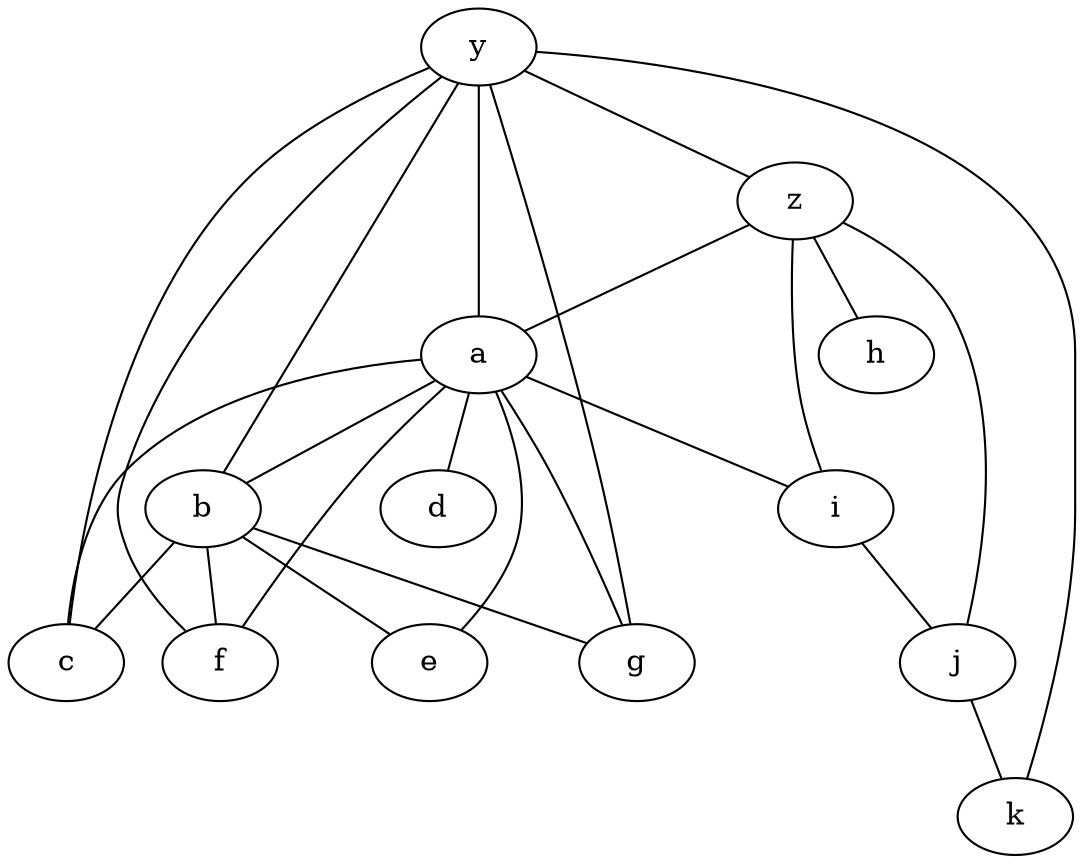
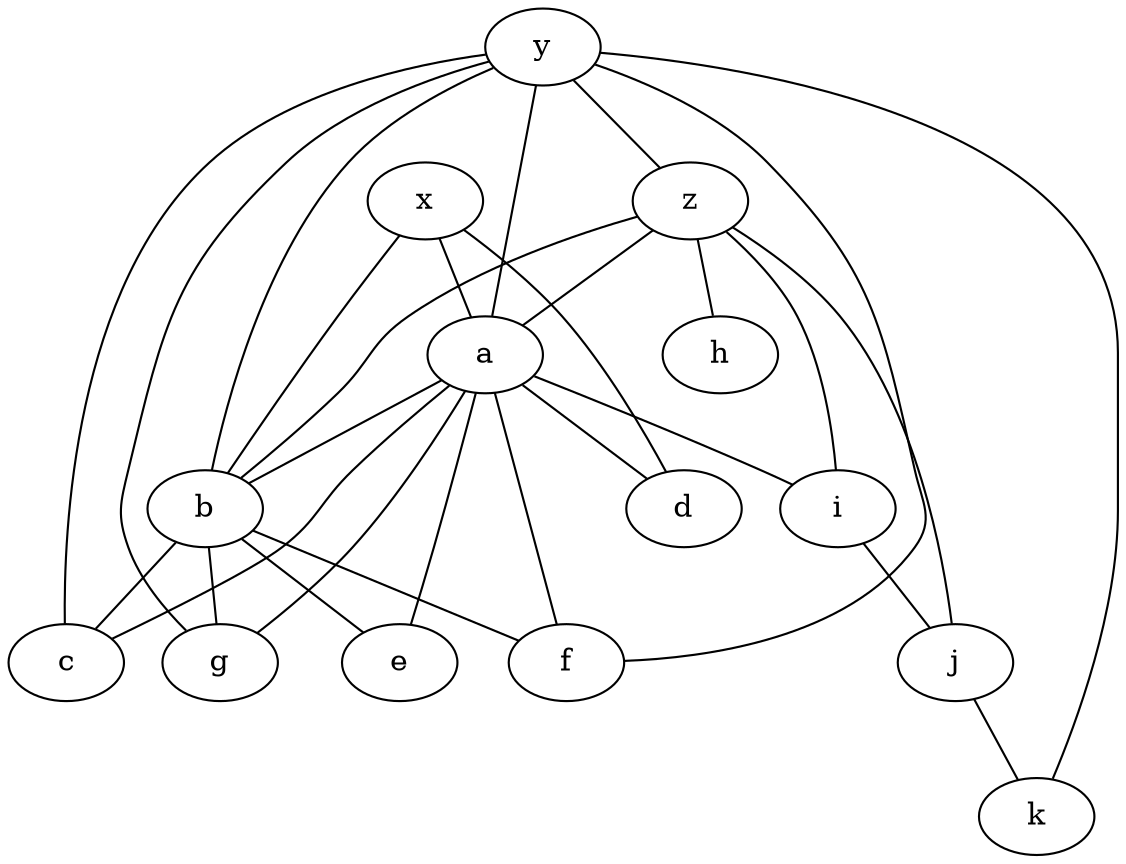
none -> (425, 201)
none -> (416, 312)
